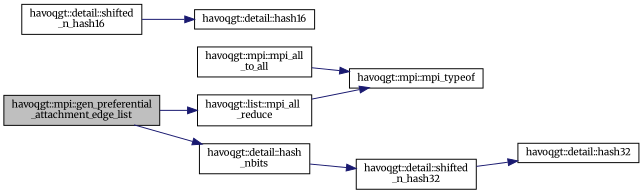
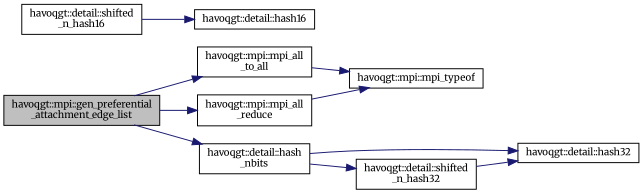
none -> (163, 88)
(255, 110) -> (255, 110)
none -> (409, 150)
